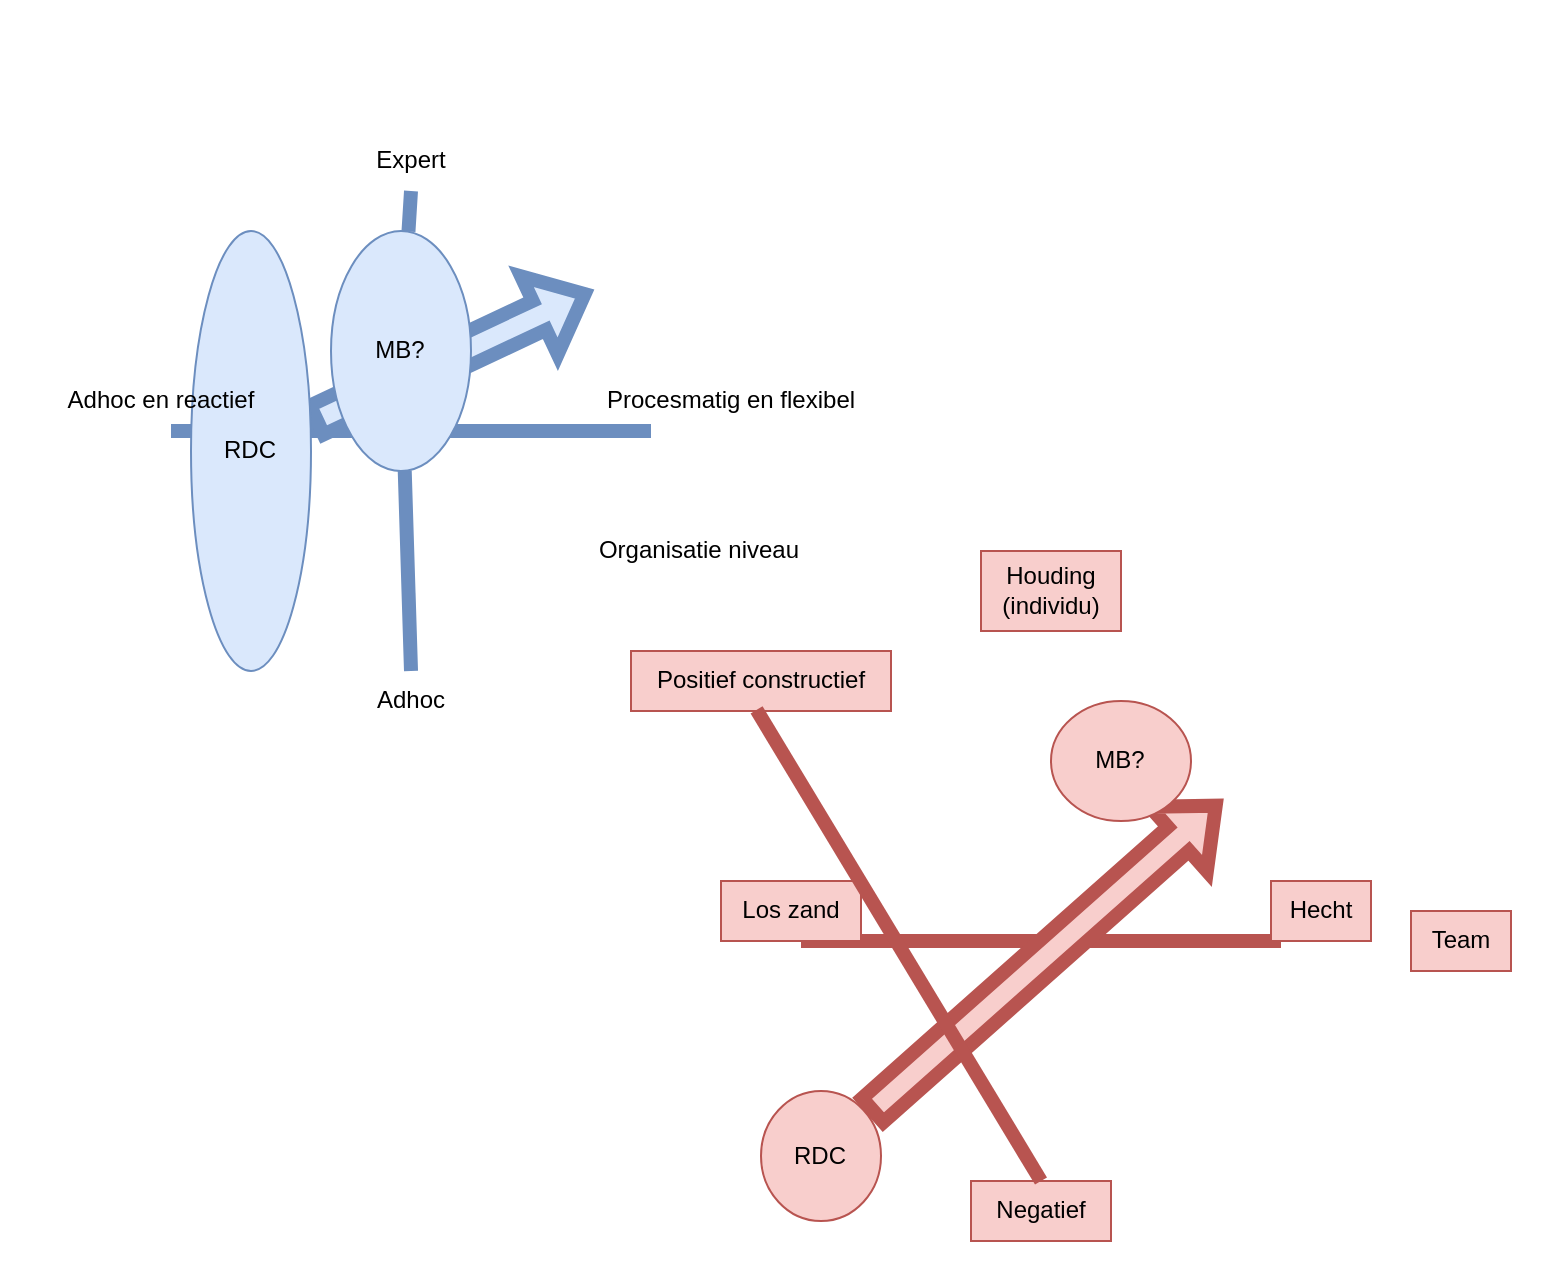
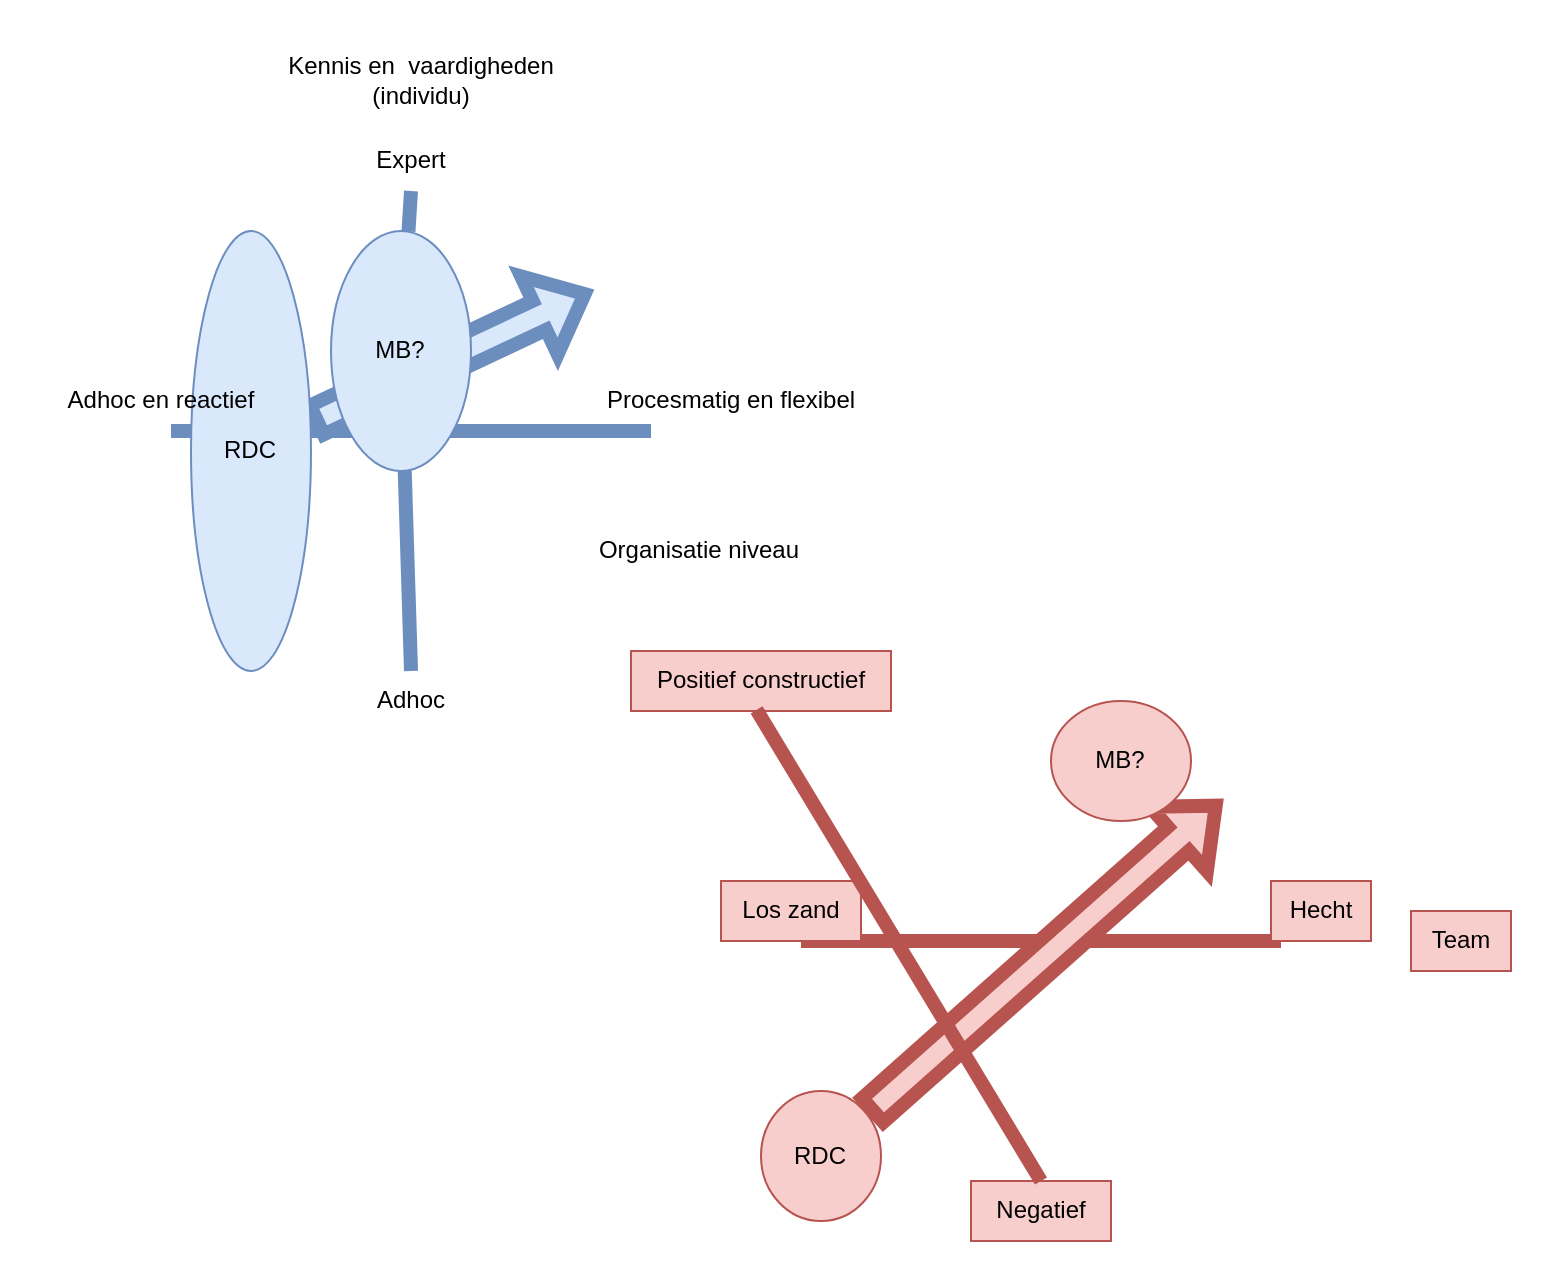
none -> (421, 81)
(1051, 591) -> none
